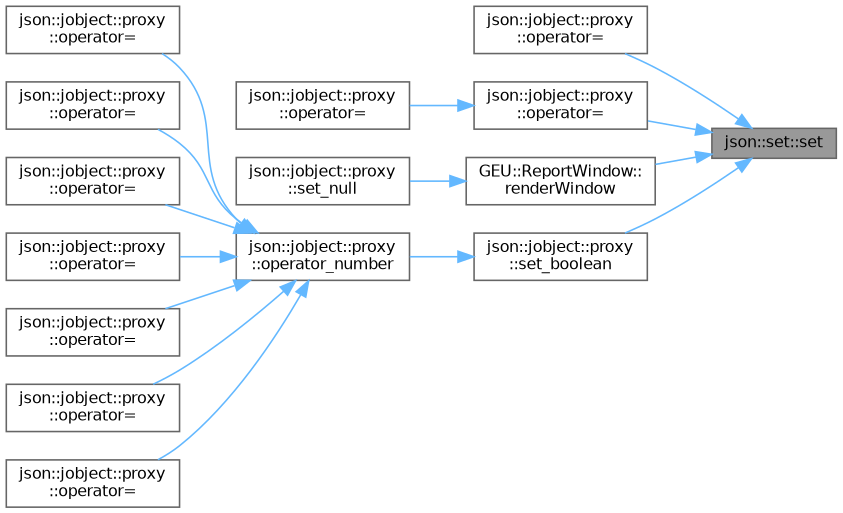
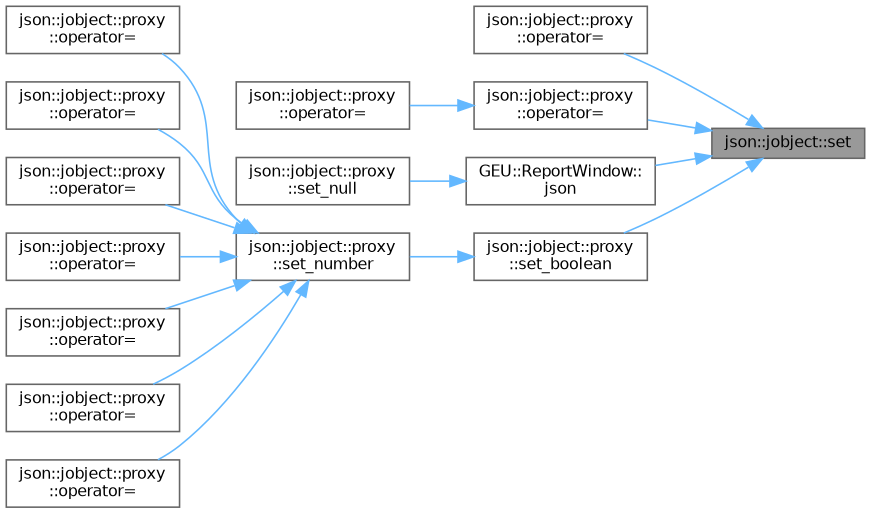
(774, 143) -> (788, 143)
(561, 181) -> (561, 181)
(323, 257) -> (323, 257)
